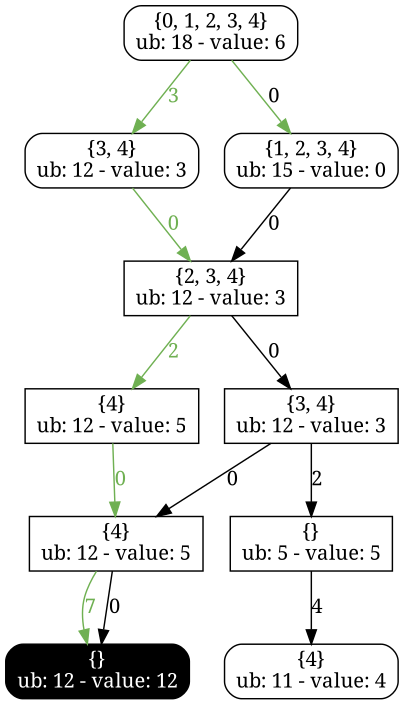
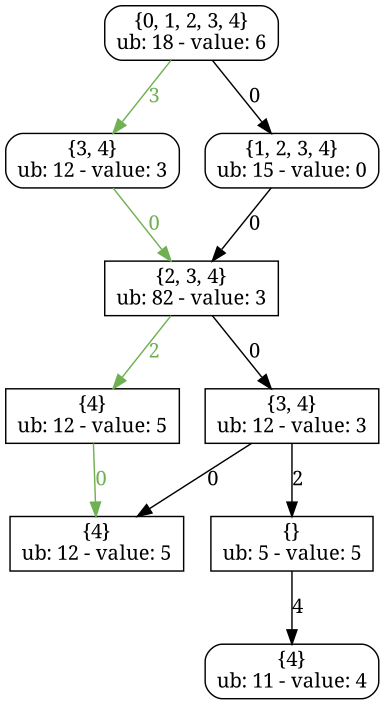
(256, 91) -> (237, 91)
(211, 288) -> (192, 288)
(98, 671) -> none
